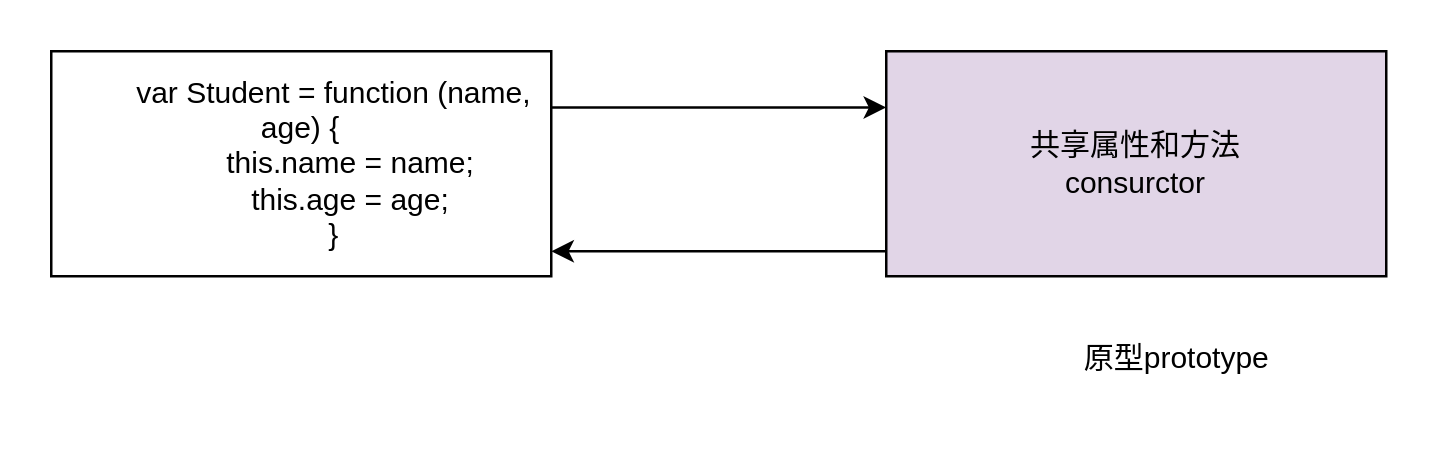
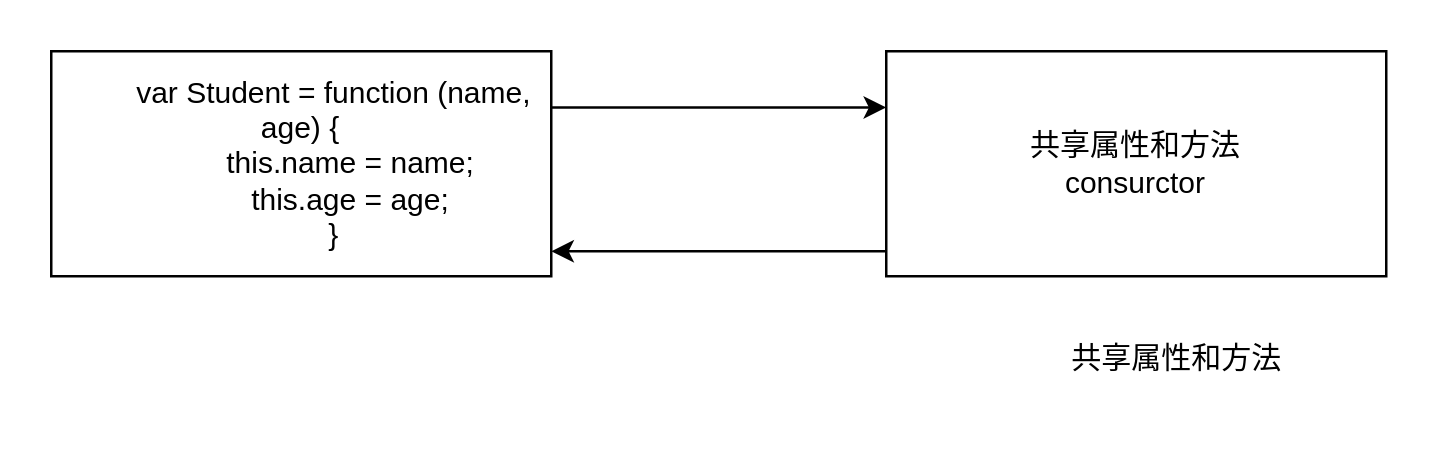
(1136, 164) -> (1136, 164)
(1178, 359) -> (1178, 359)
